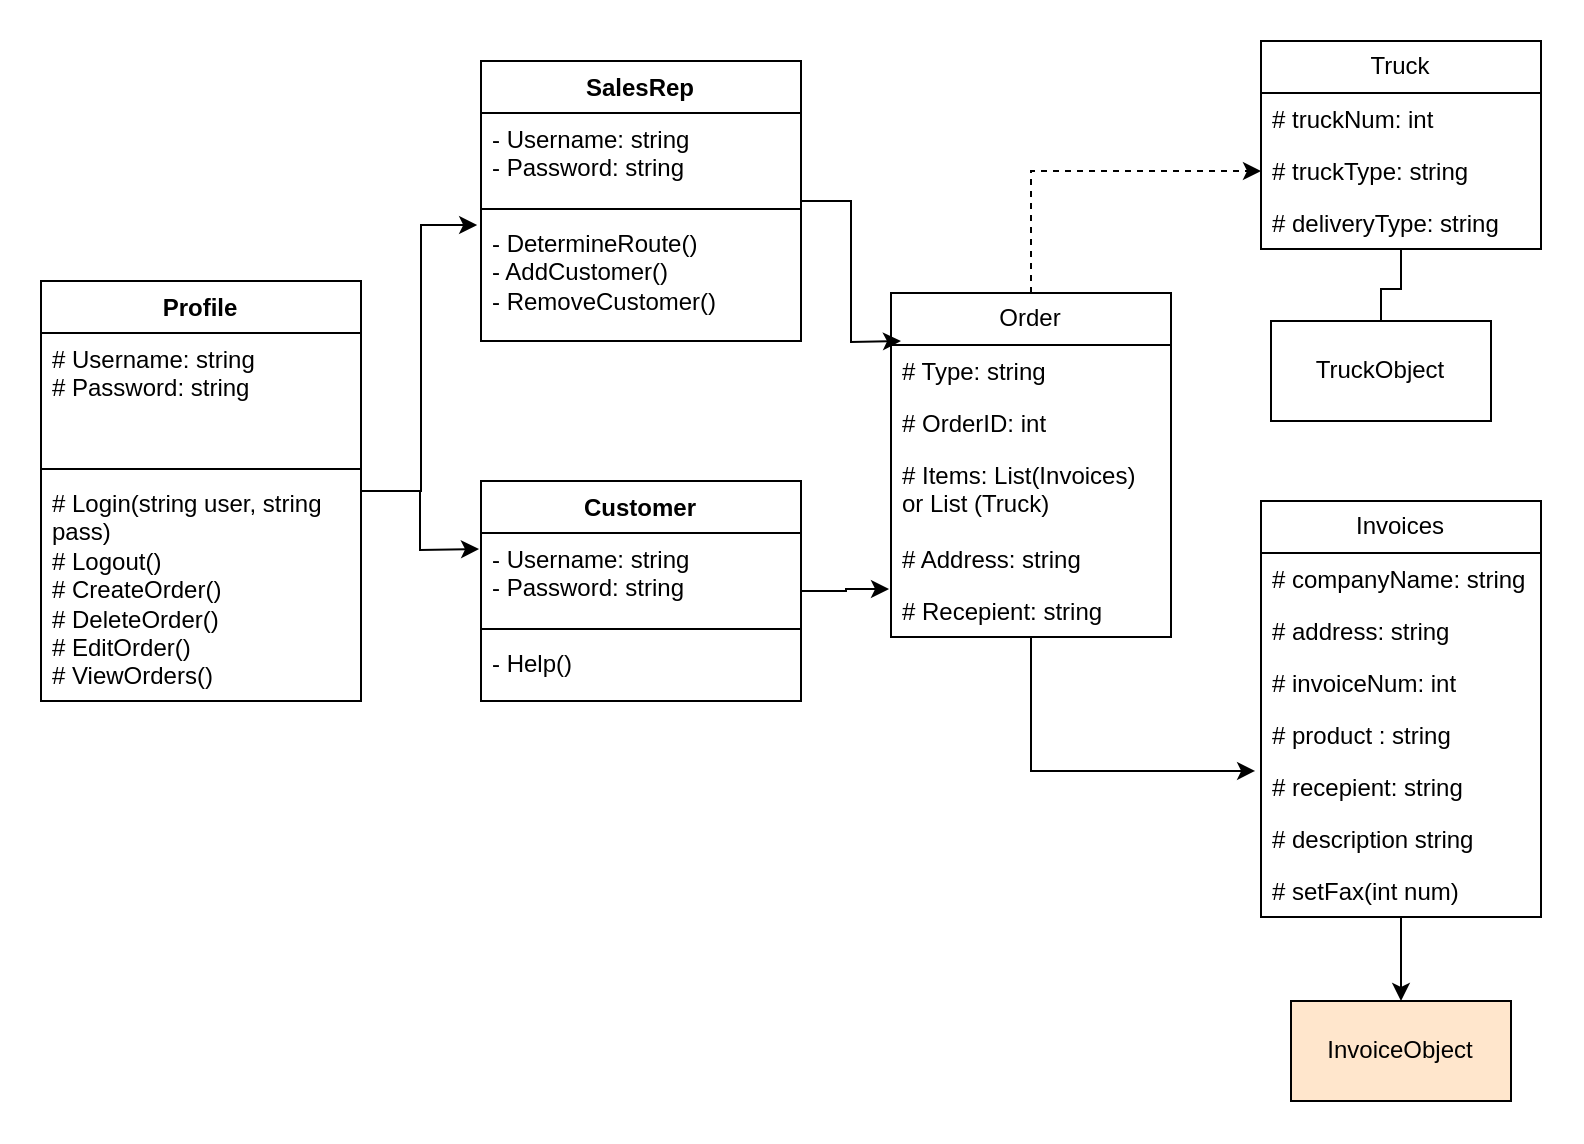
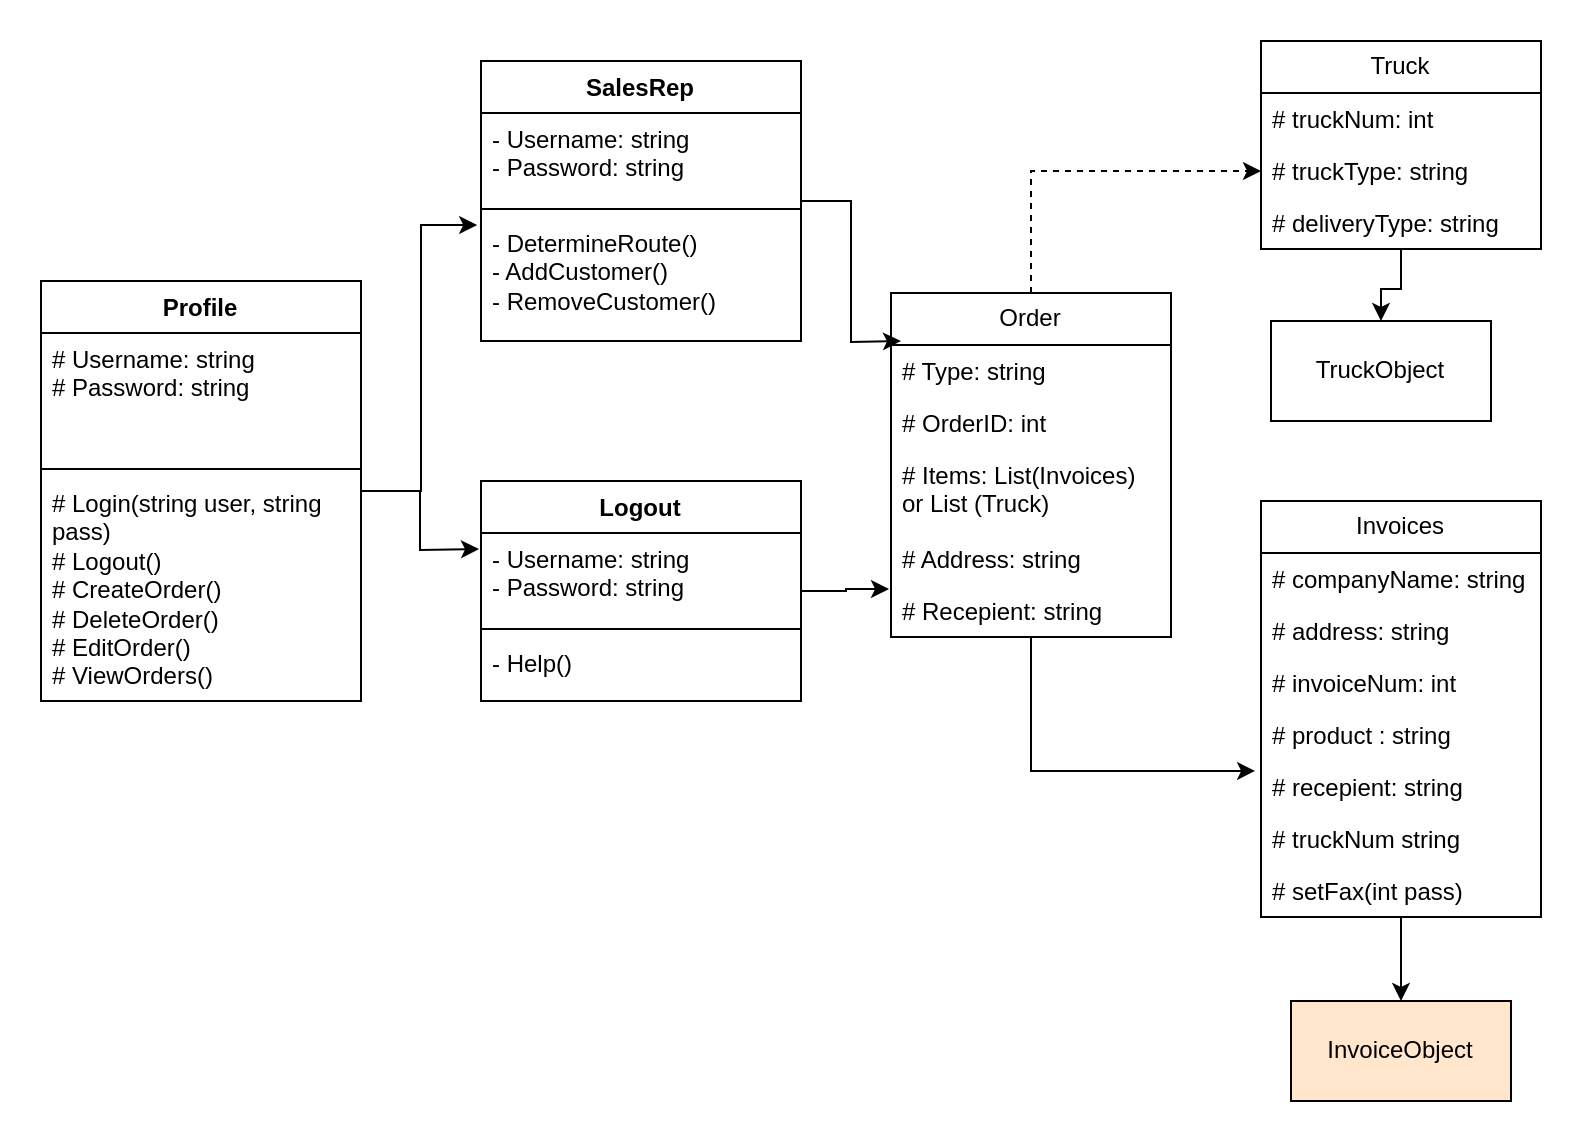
(1381, 311) -> (1381, 306)
(641, 509) -> (641, 509)
(1392, 841) -> (1378, 841)
(1378, 893) -> (1385, 893)
